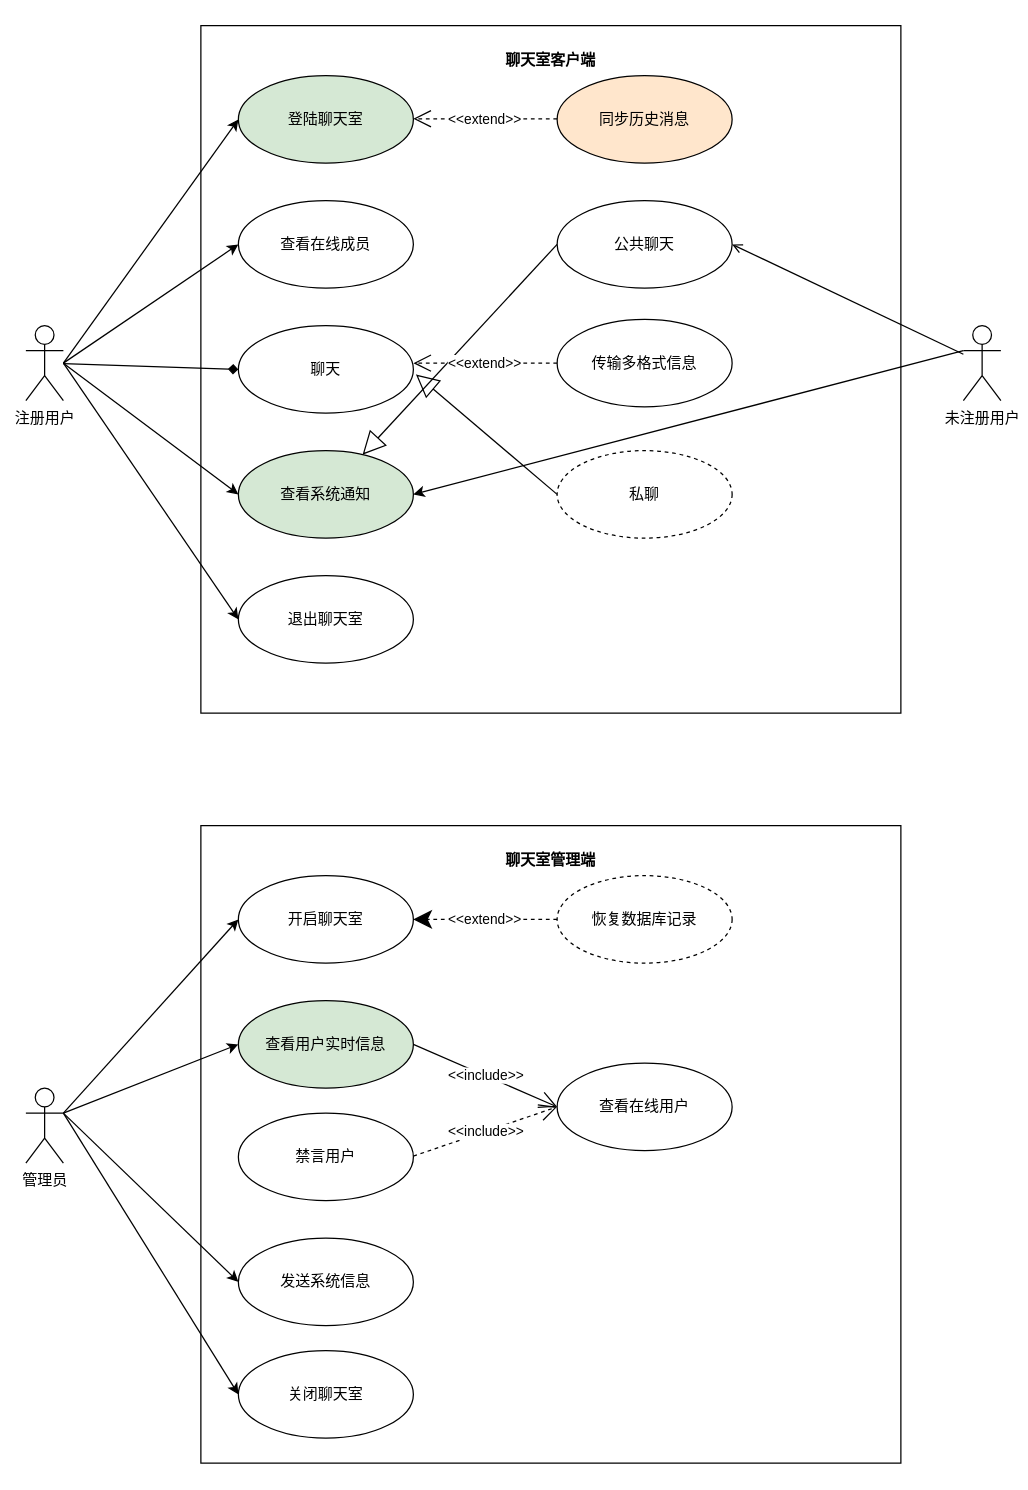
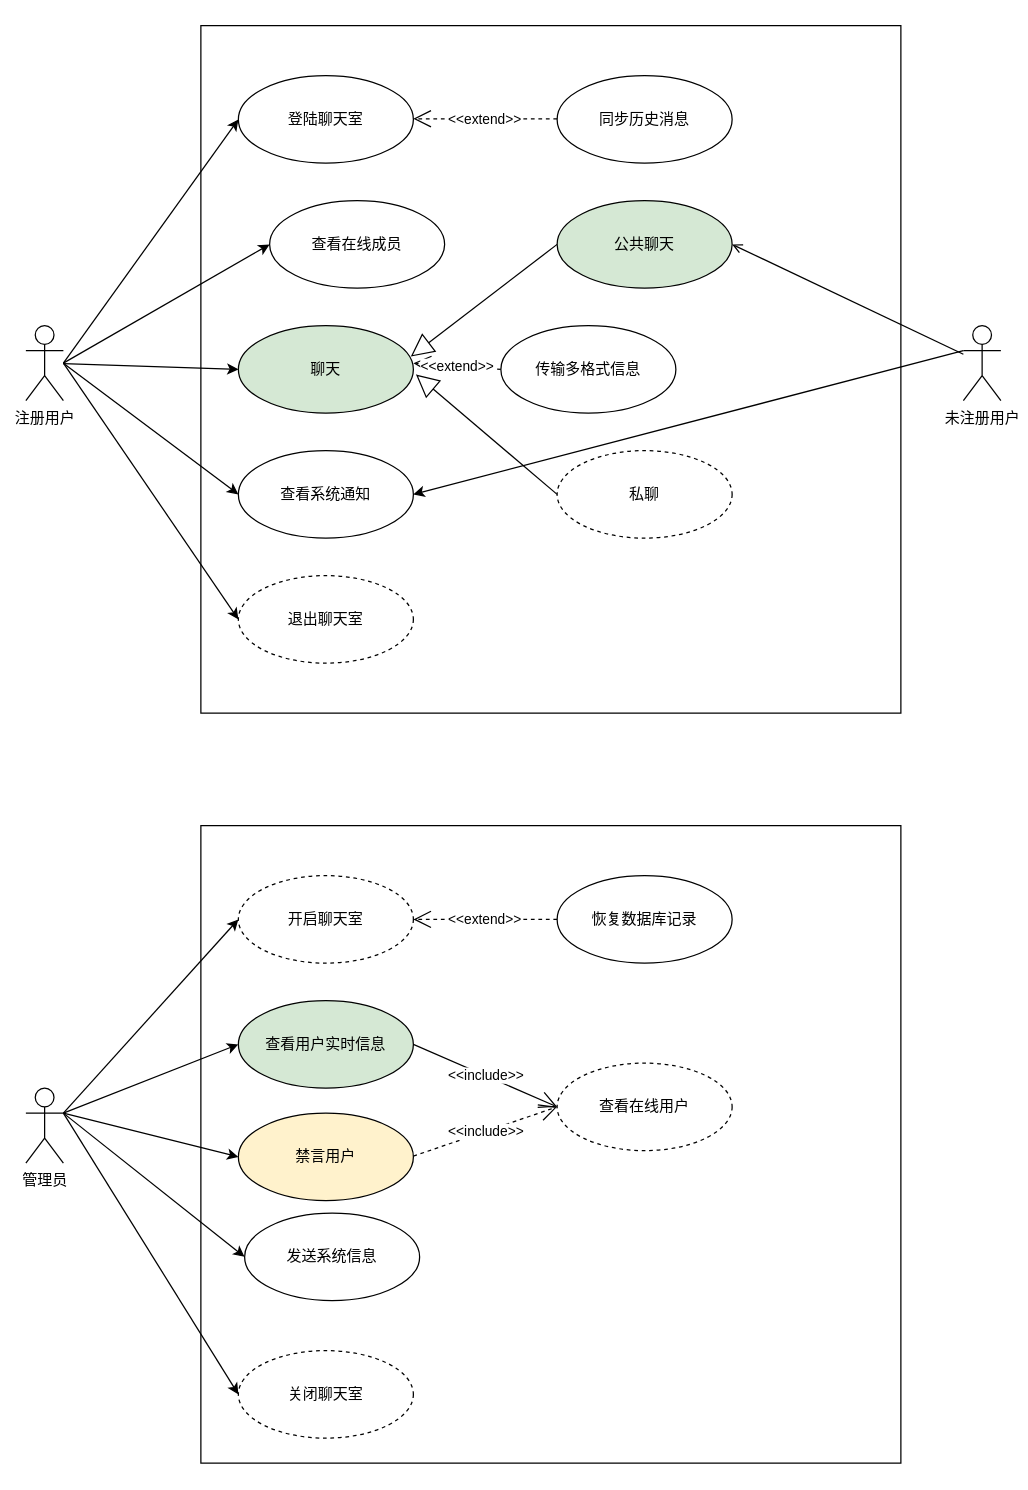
(551, 59) -> none
(326, 119) -> (326, 119)
(644, 119) -> (644, 119)
(326, 244) -> (357, 244)
(644, 244) -> (644, 244)
(504, 302) -> (493, 293)
(644, 363) -> (588, 369)
(227, 369) -> (228, 369)
(326, 369) -> (326, 369)
(326, 494) -> (326, 494)
(326, 619) -> (326, 619)
(551, 859) -> none
(326, 919) -> (326, 919)
(429, 919) -> (423, 919)
(644, 919) -> (644, 919)
(644, 1107) -> (644, 1107)
none -> (149, 1135)
(326, 1157) -> (326, 1157)
(326, 1282) -> (332, 1257)
(326, 1394) -> (326, 1394)
